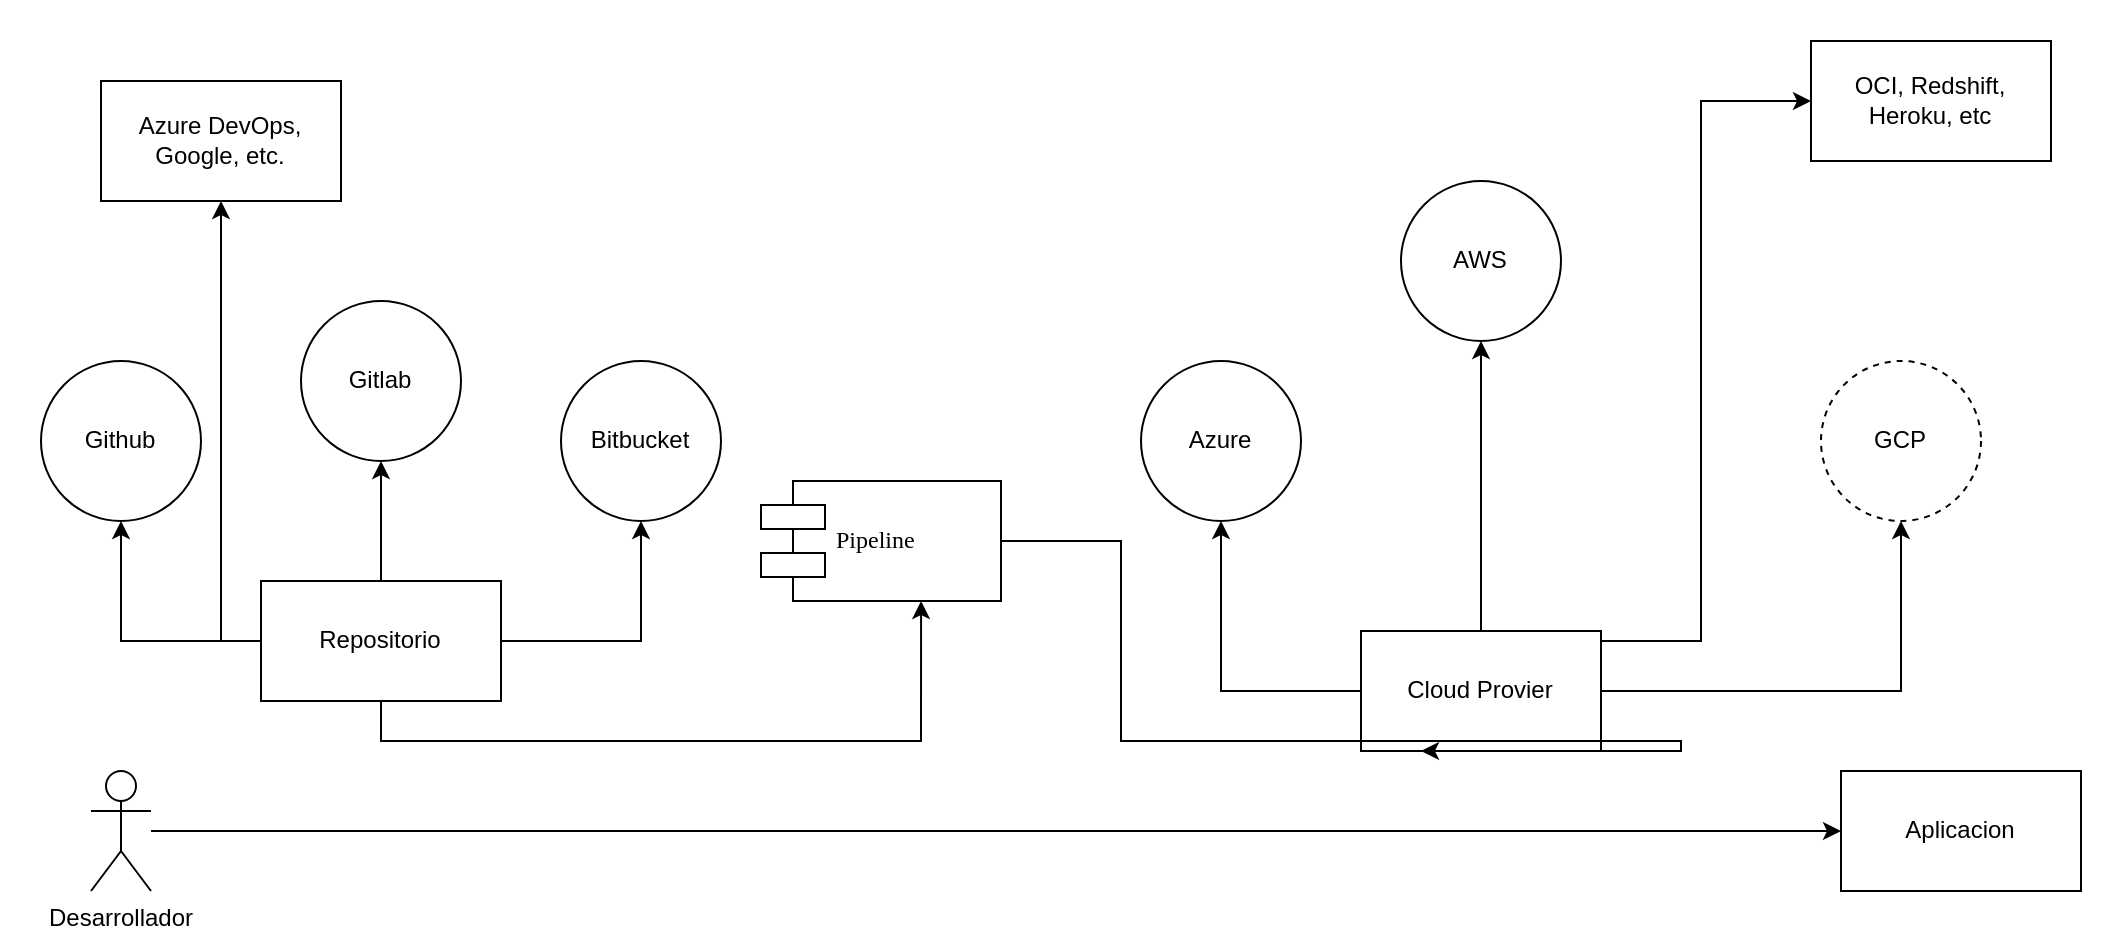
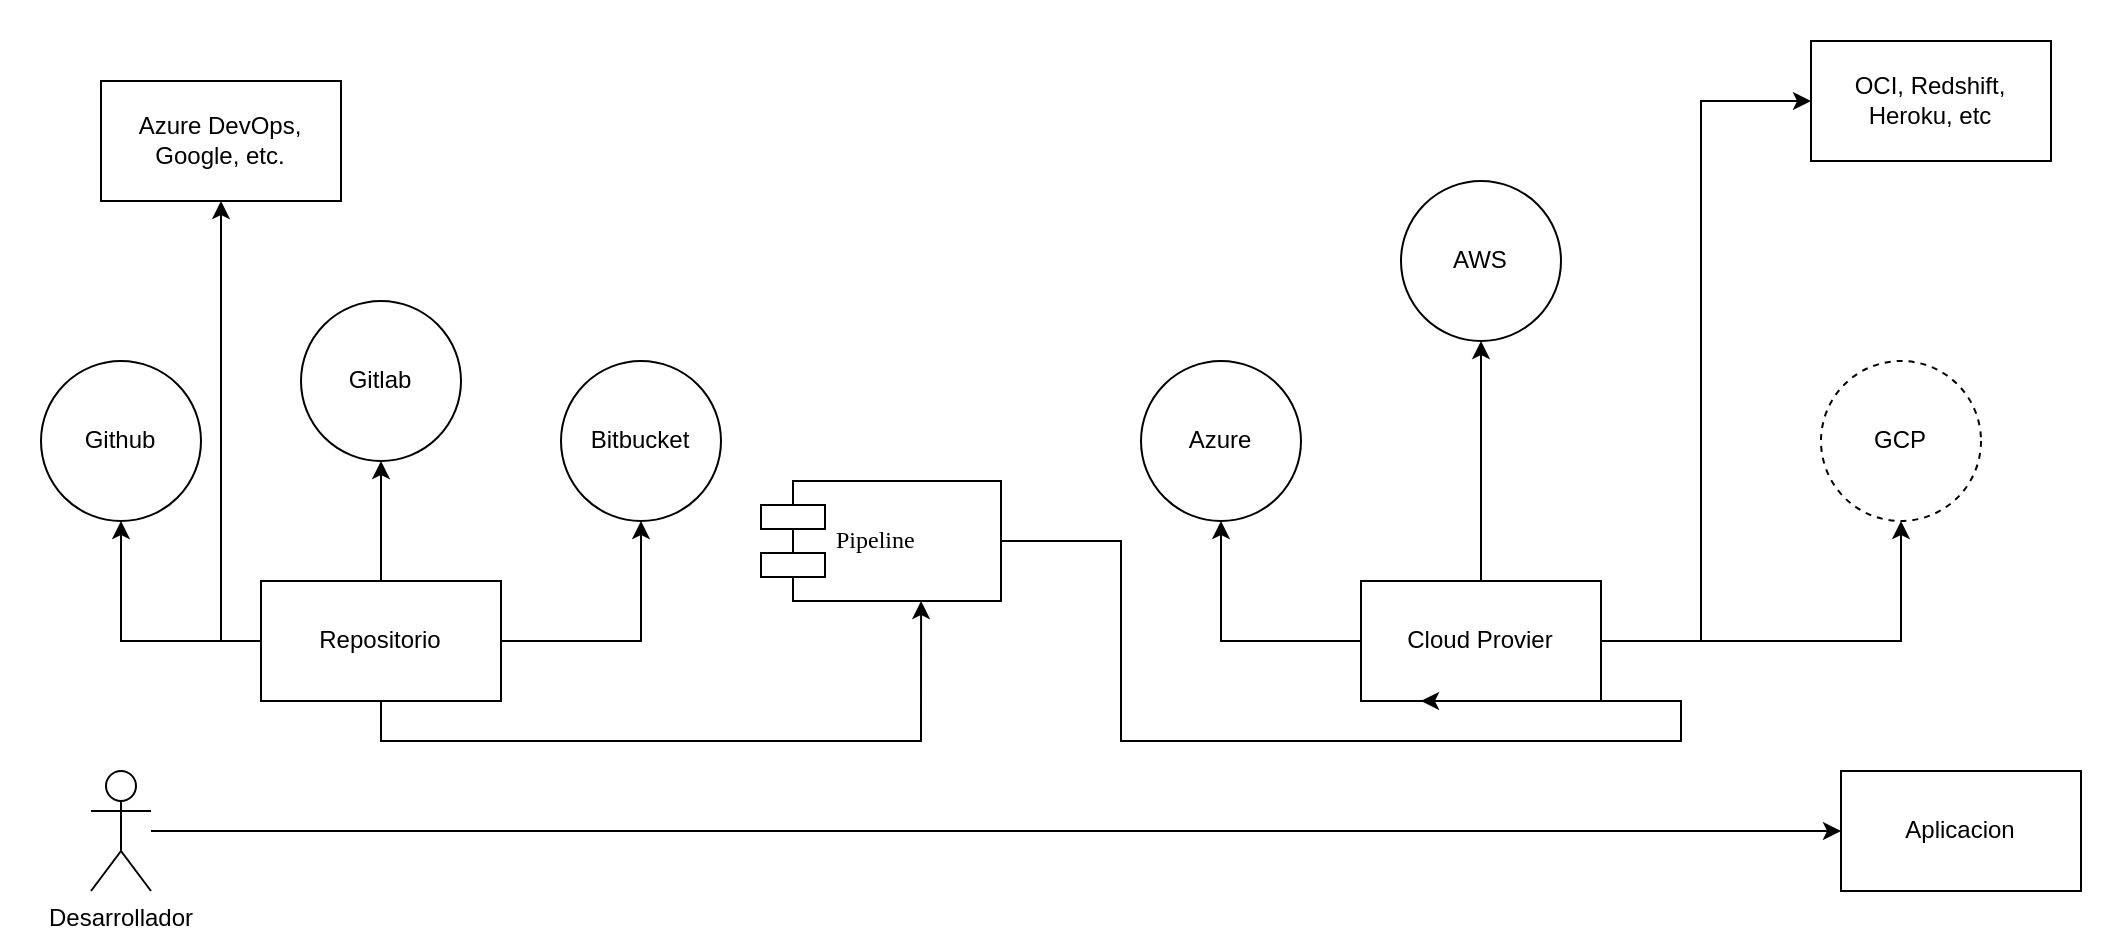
(1481, 691) -> (1481, 641)
